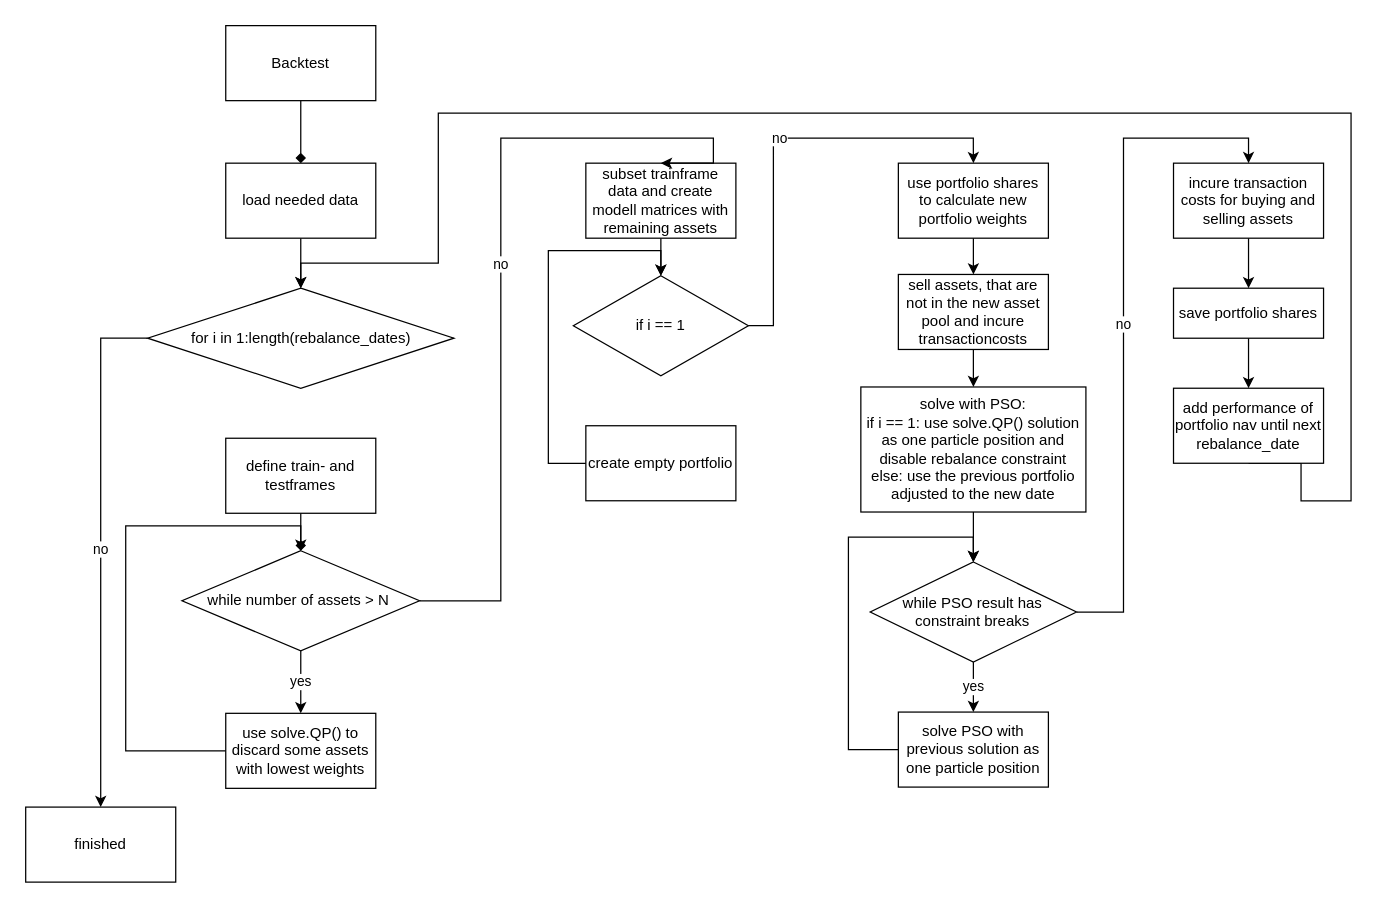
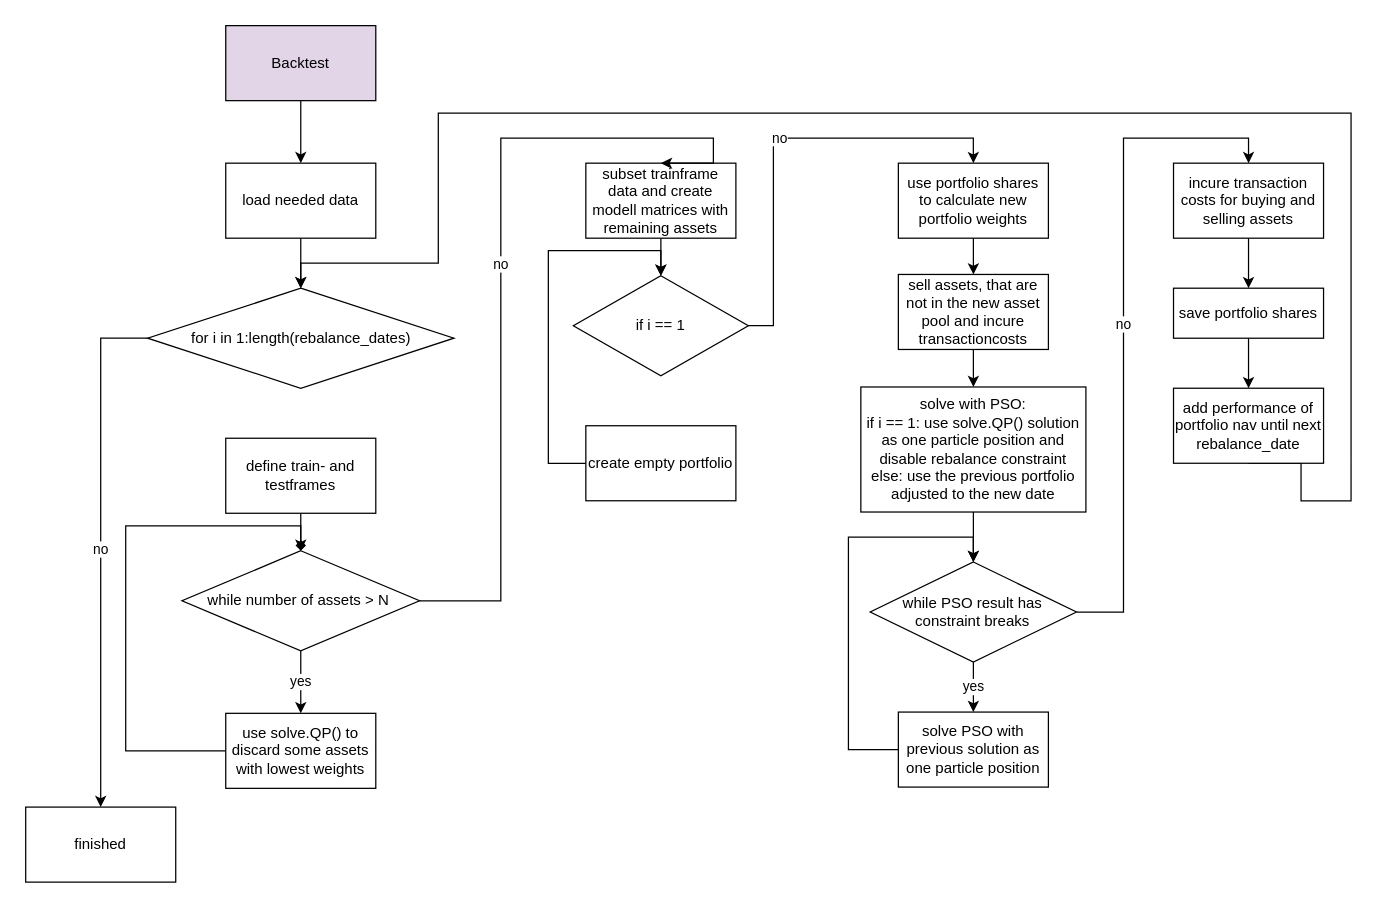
(301, 63) -> (301, 63)
(301, 152) -> (301, 153)
